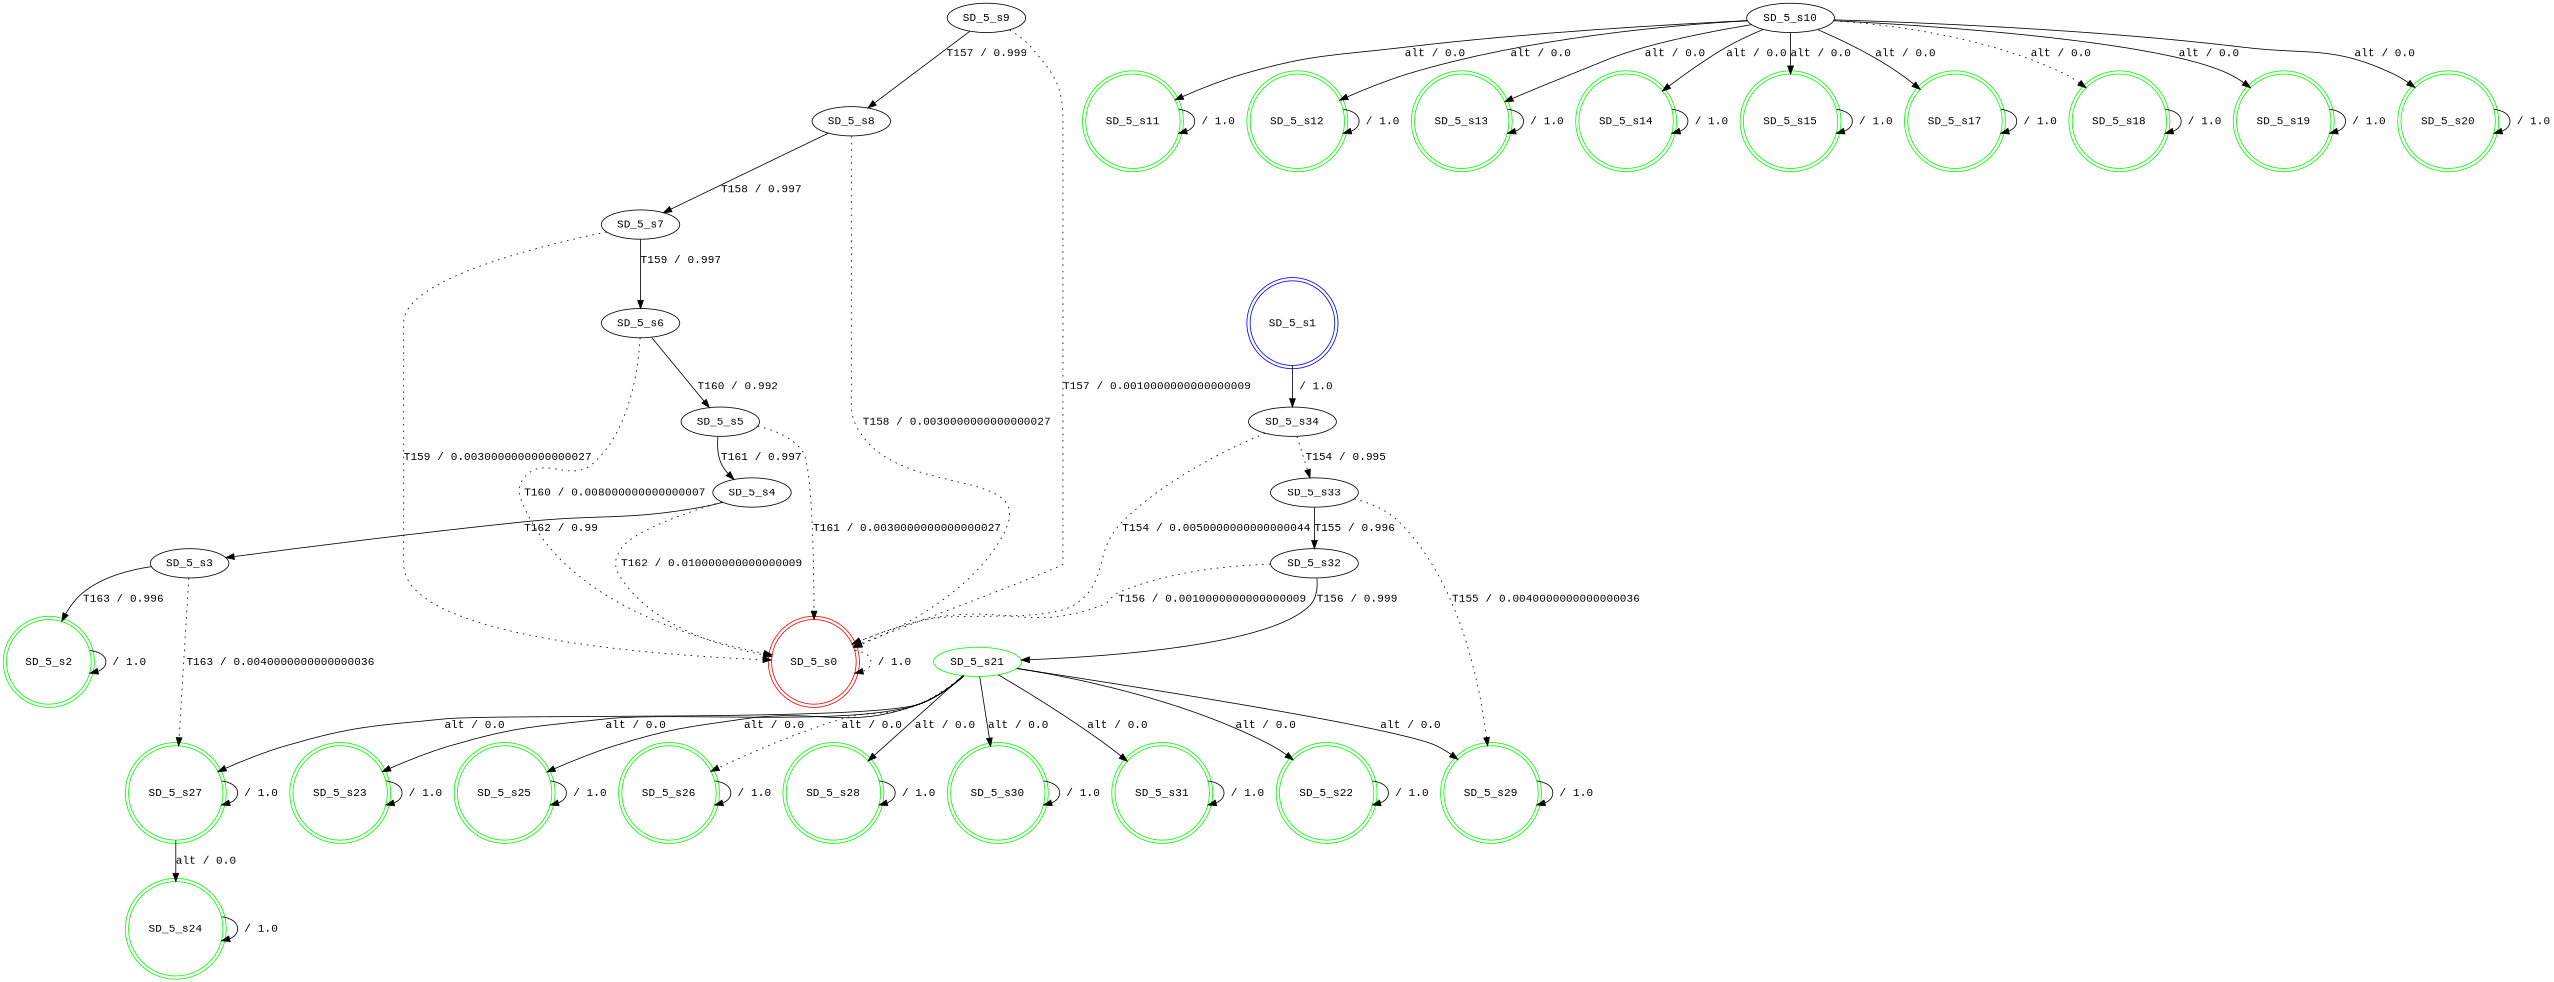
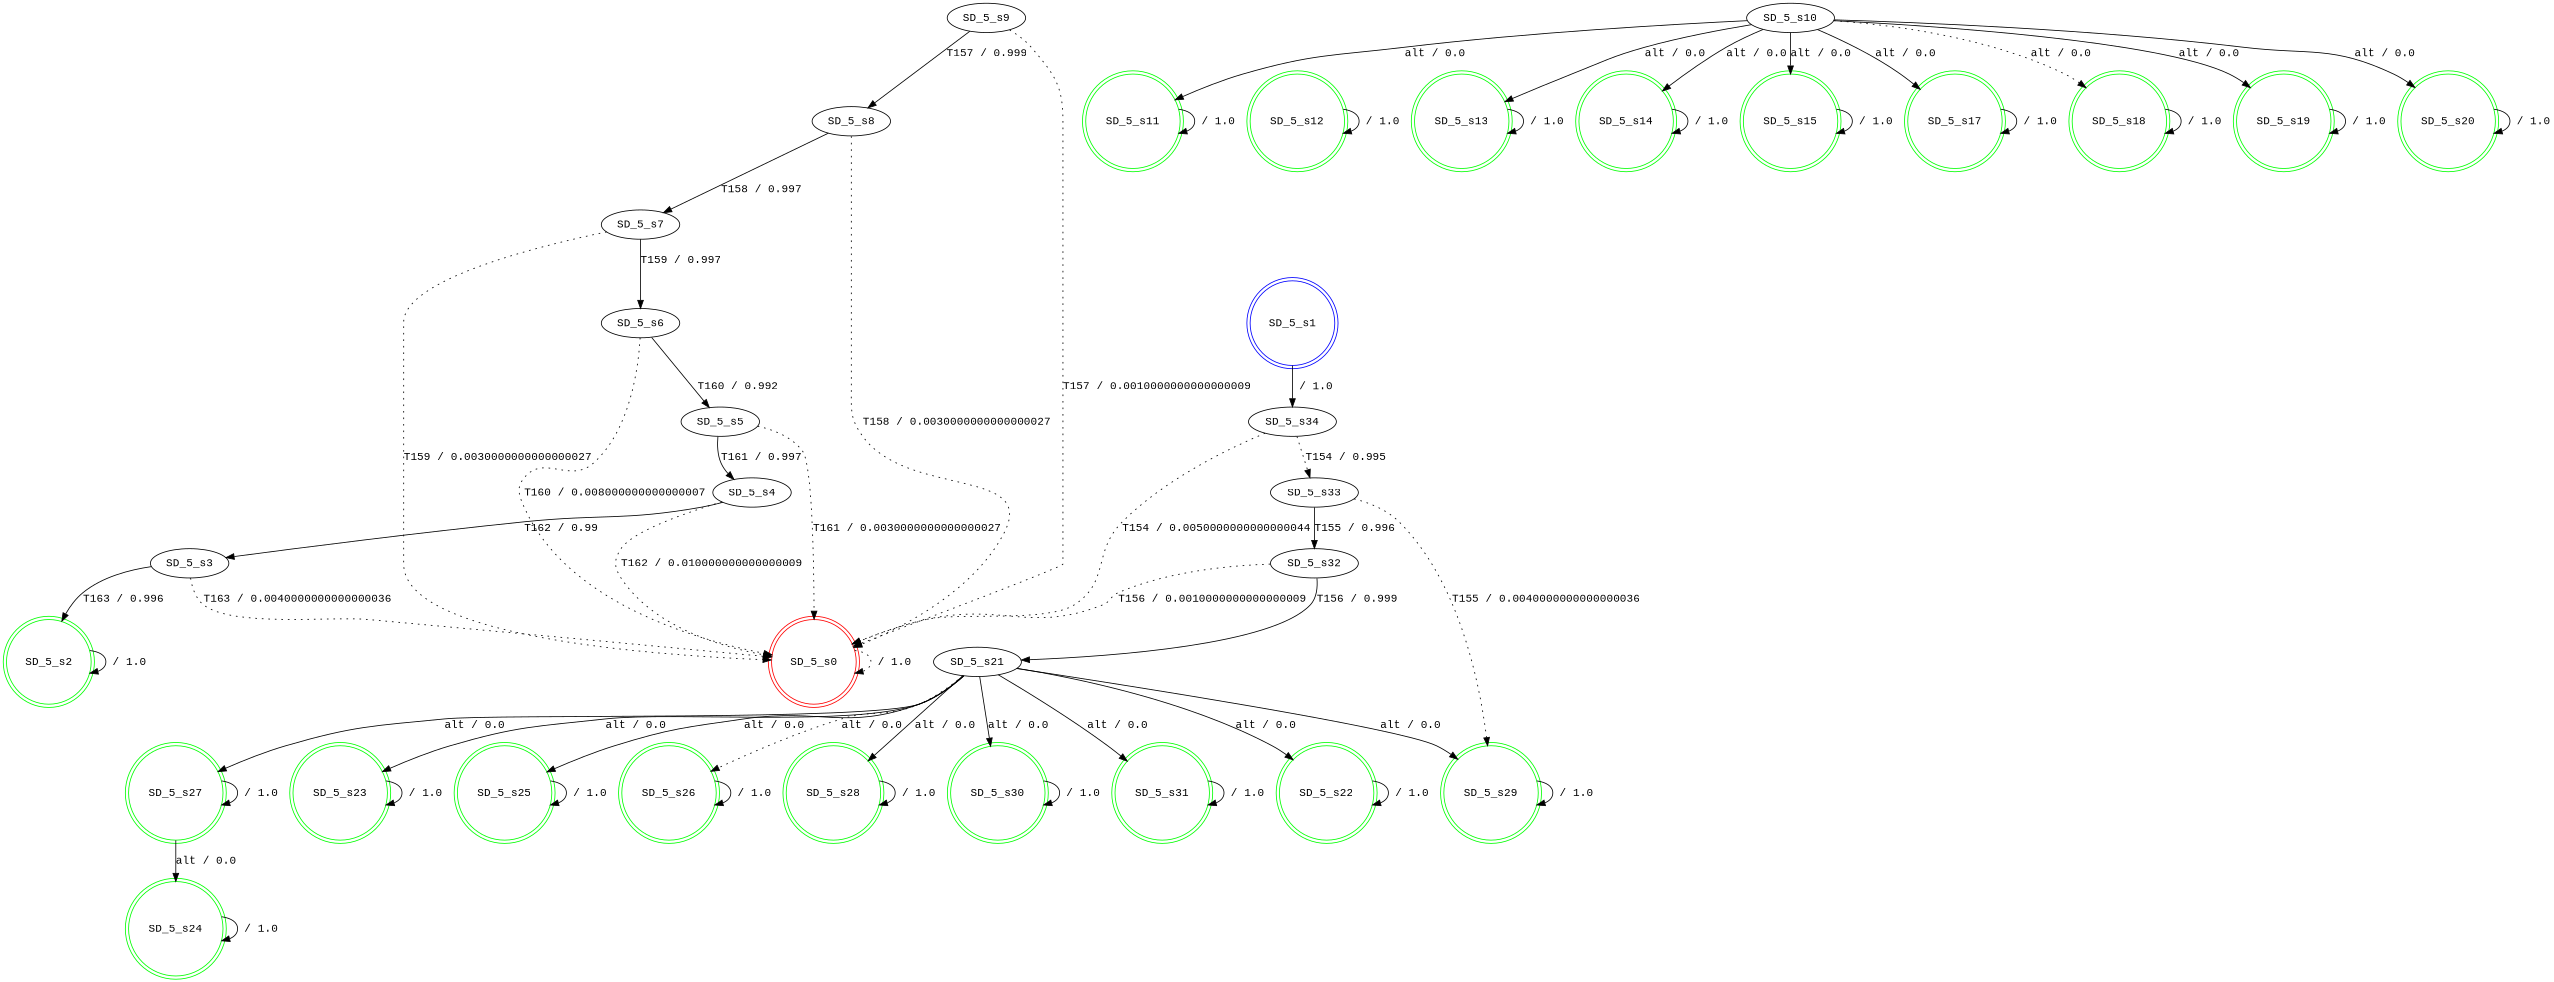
(1544, 43) -> none
(184, 658) -> (467, 629)
(977, 662) -> (977, 662)
